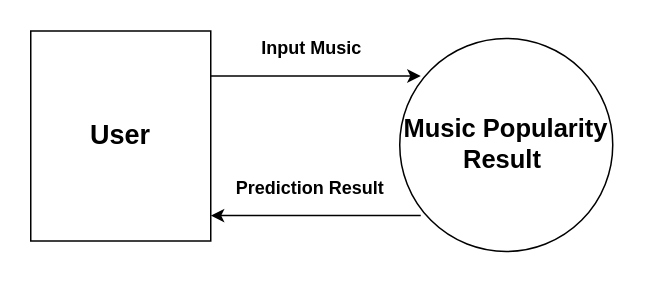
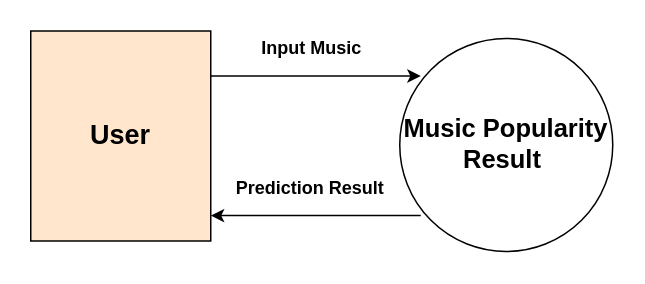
(121, 136) -> (121, 136)
